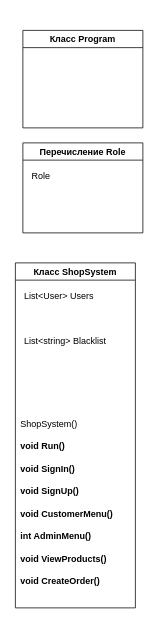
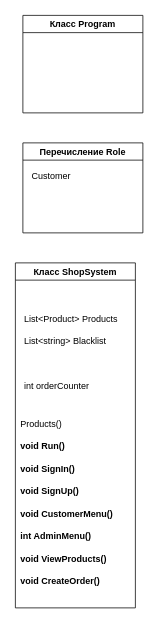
(83, 79) -> (83, 64)
(41, 177) -> (52, 177)
(72, 297) -> none
none -> (75, 319)
none -> (75, 387)
(51, 424) -> (46, 424)
